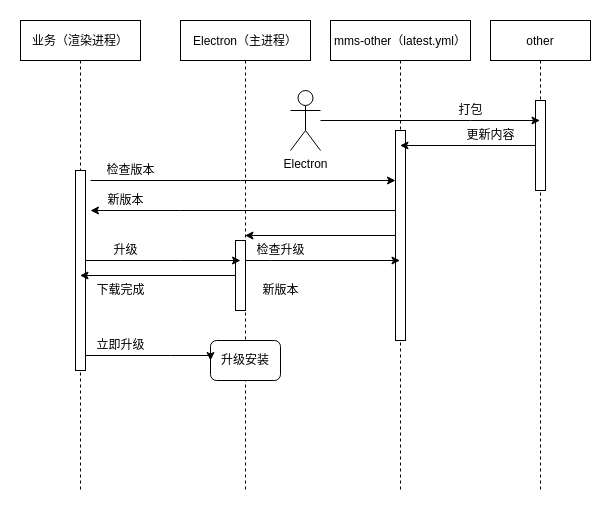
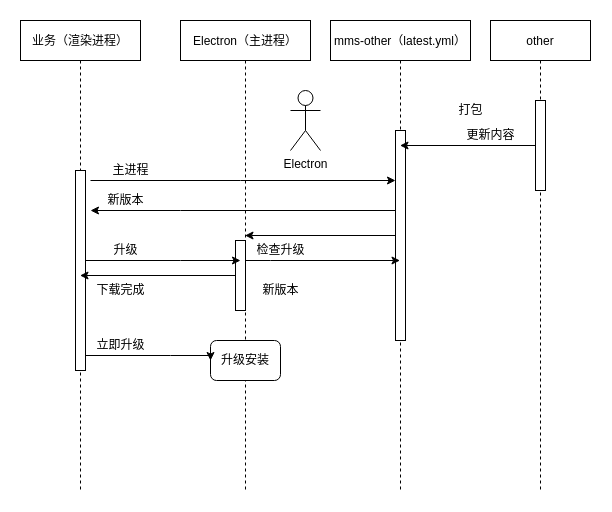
(427, 121) -> none
(131, 171) -> (131, 171)
